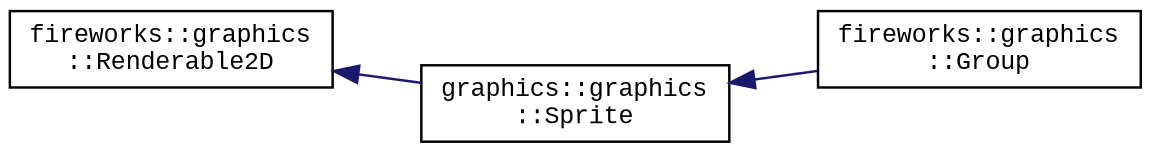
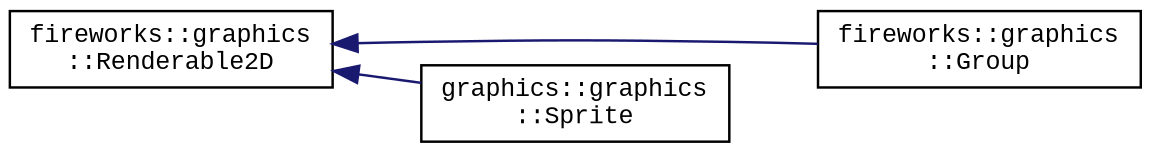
(786, 75) -> (588, 40)
